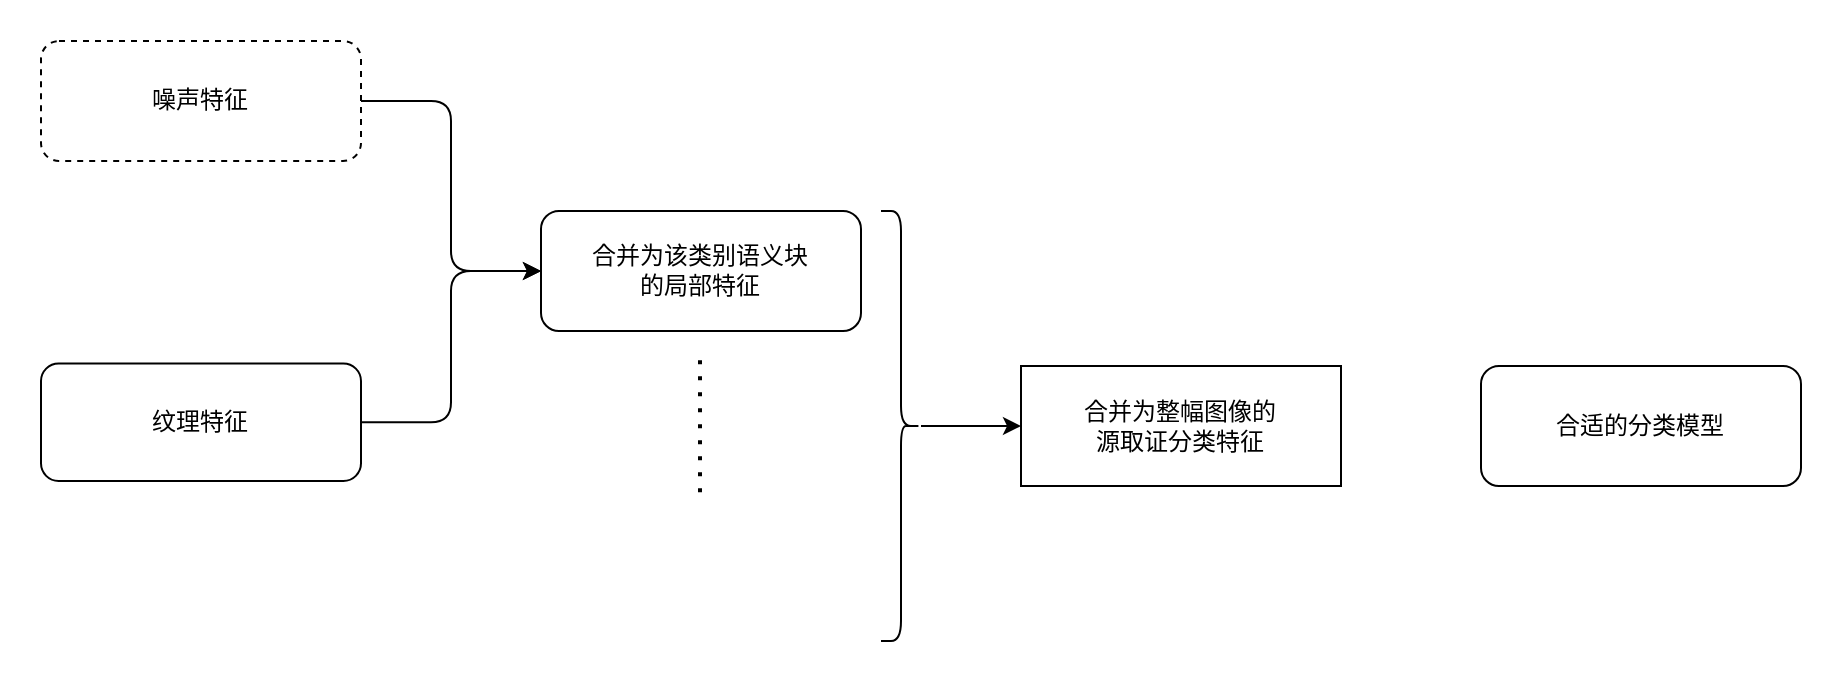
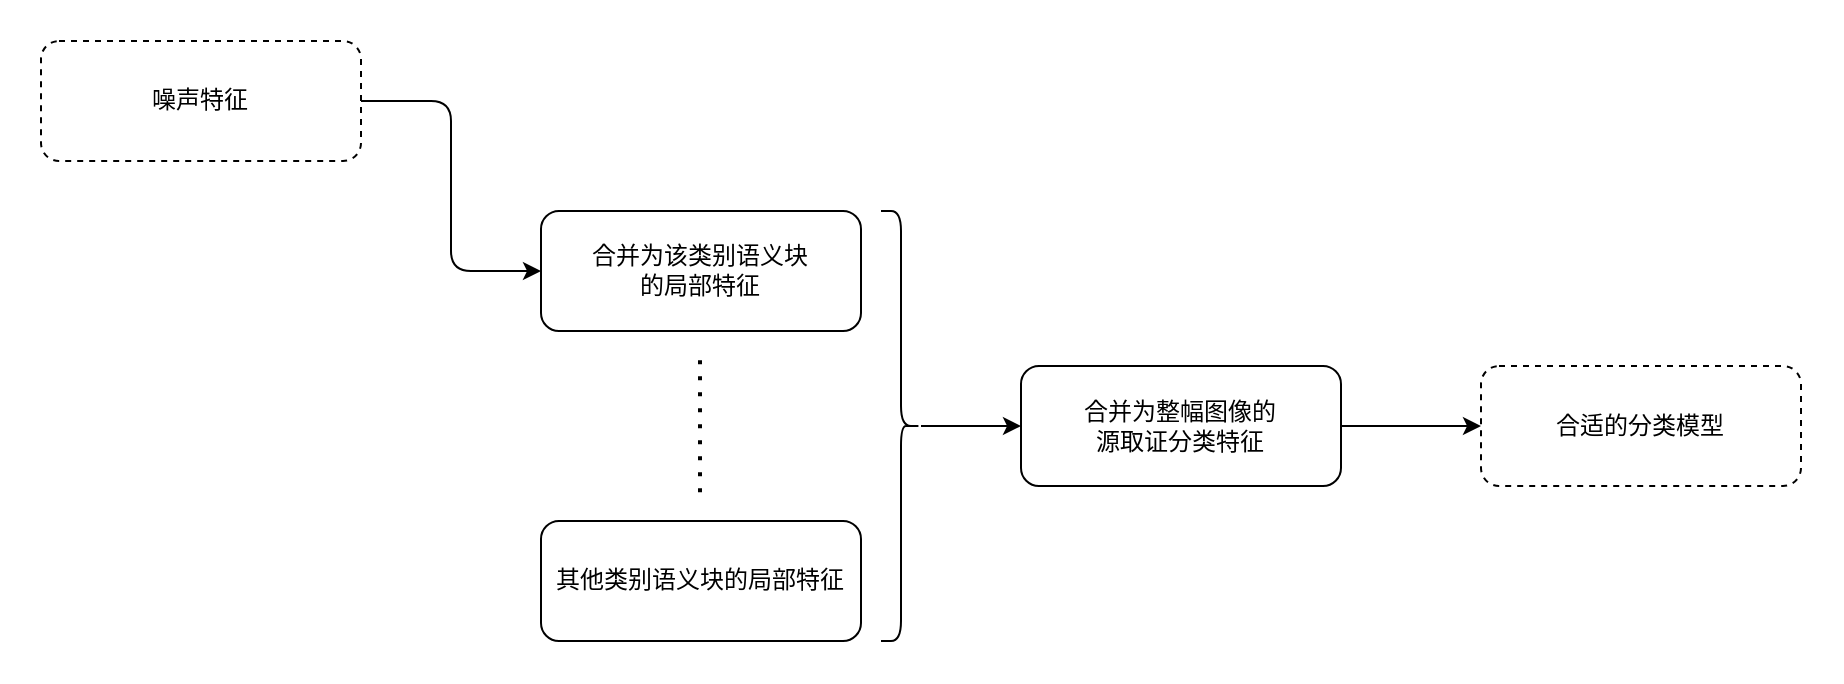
(451, 386) -> none
(201, 422) -> none
(1181, 426) -> (1181, 426)
none -> (1404, 426)
(1641, 426) -> (1641, 426)
none -> (701, 581)
